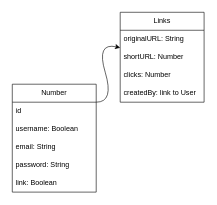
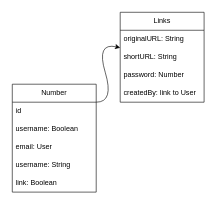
(154, 57) -> (153, 57)
(148, 75) -> (154, 75)
(37, 147) -> (34, 147)
(45, 165) -> (45, 165)
